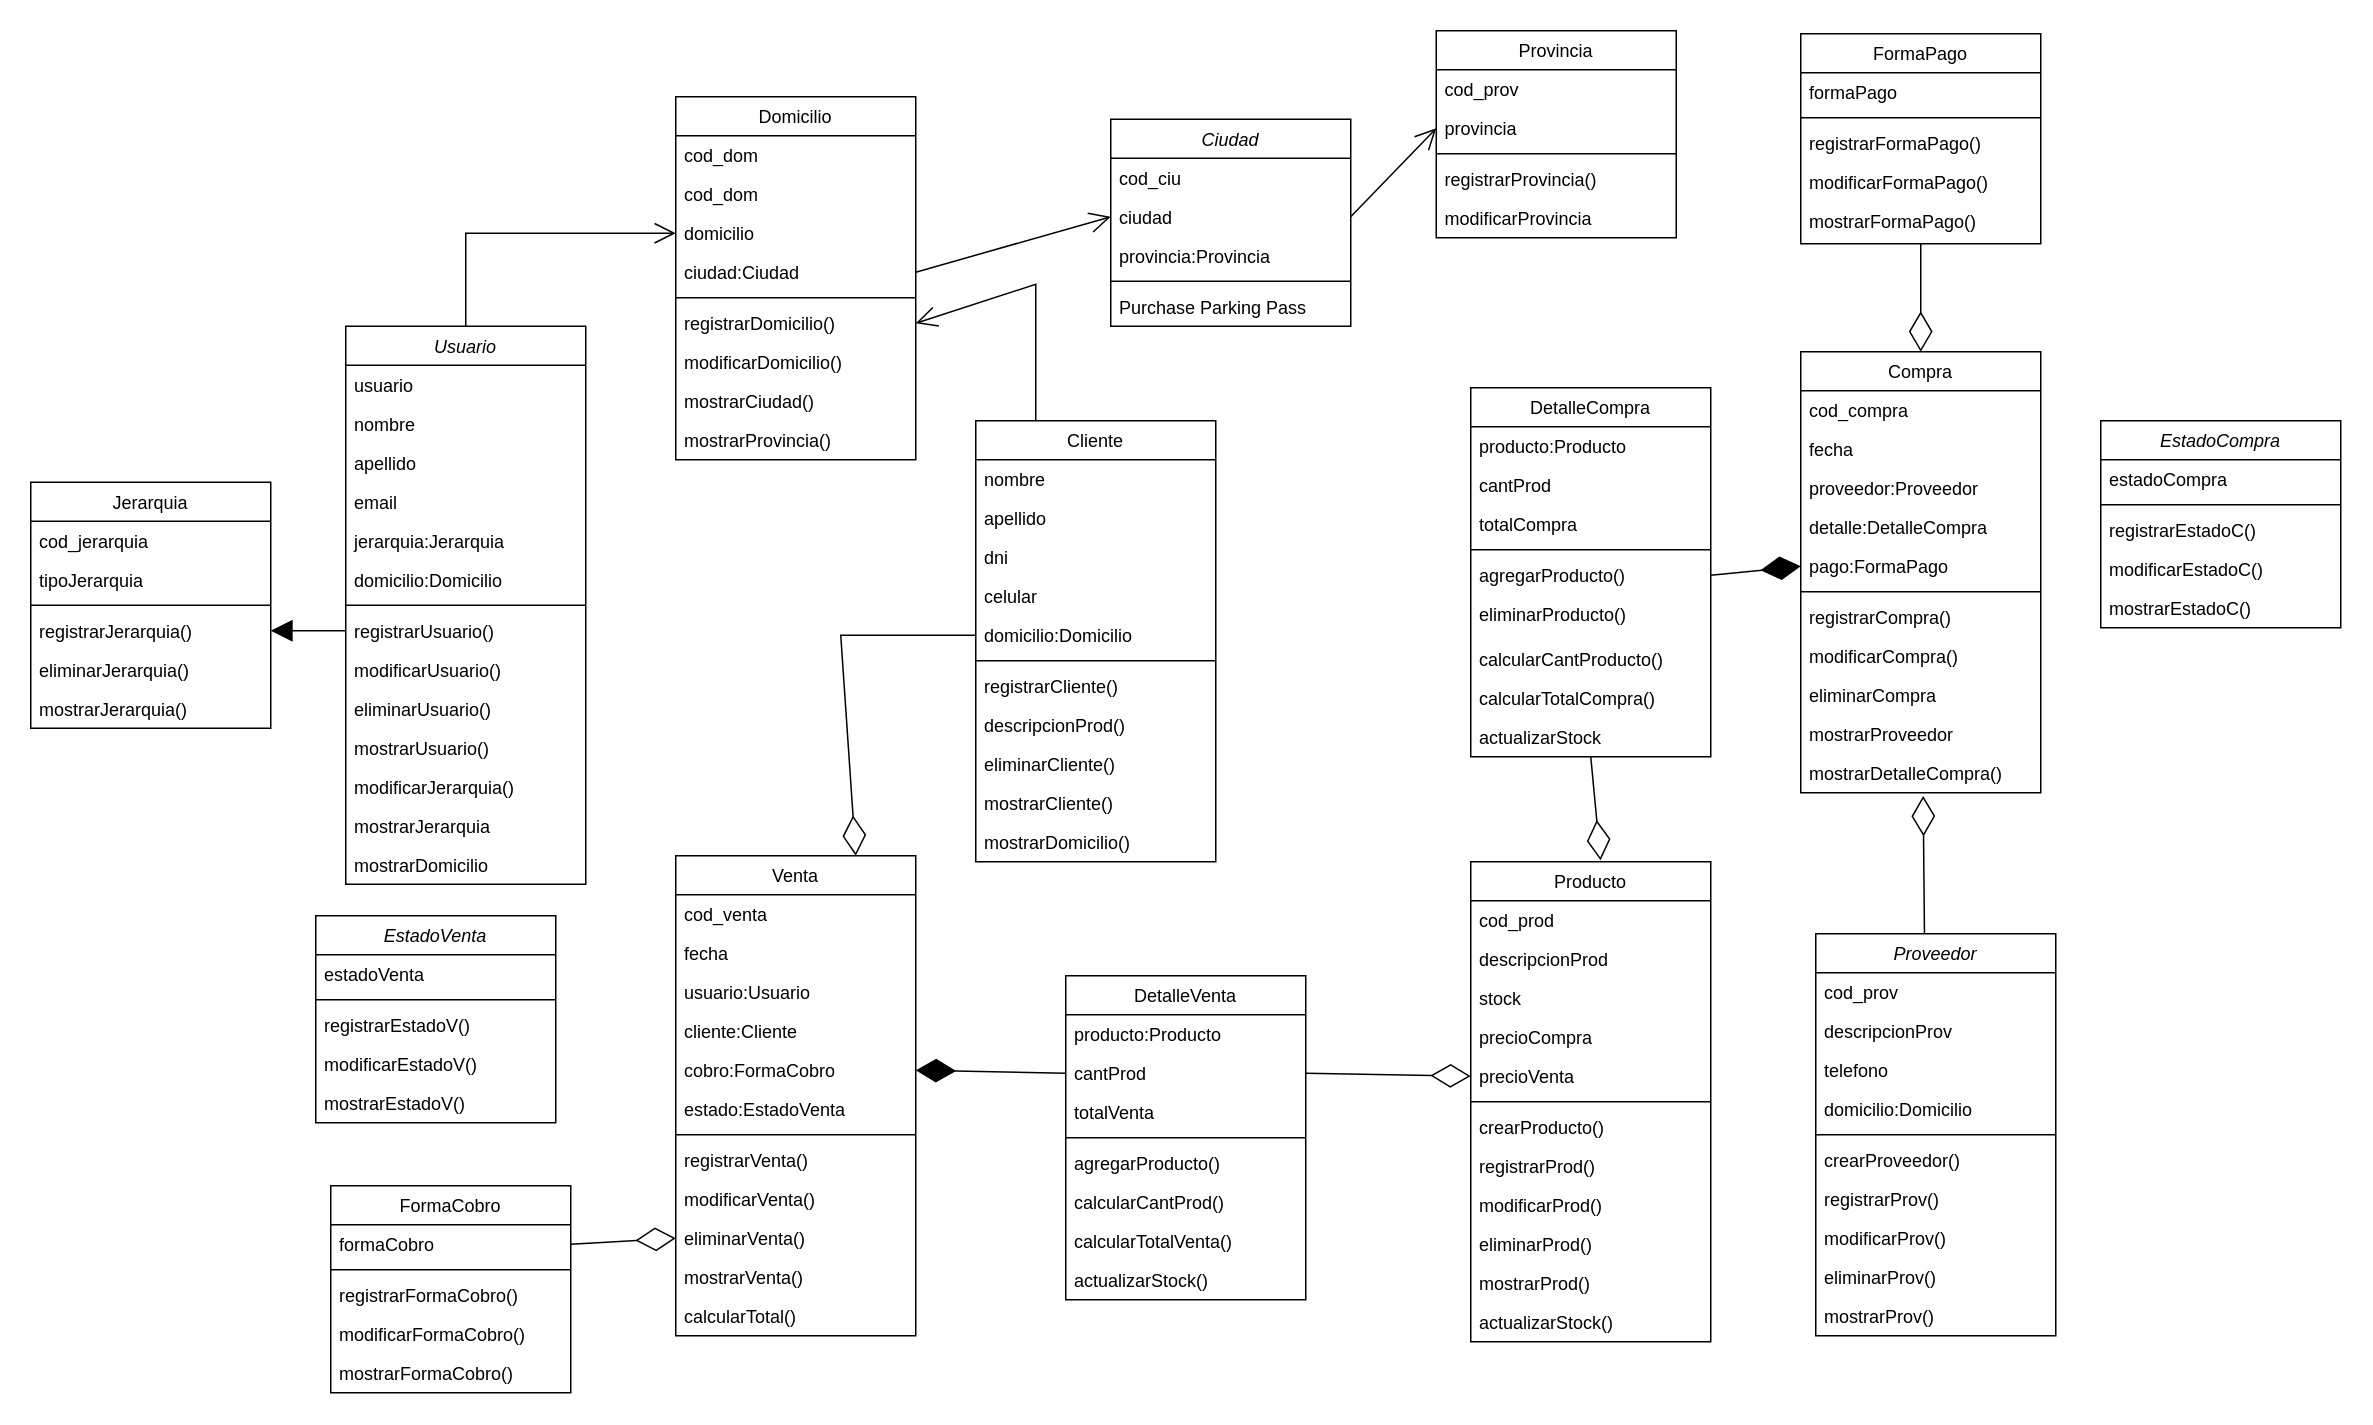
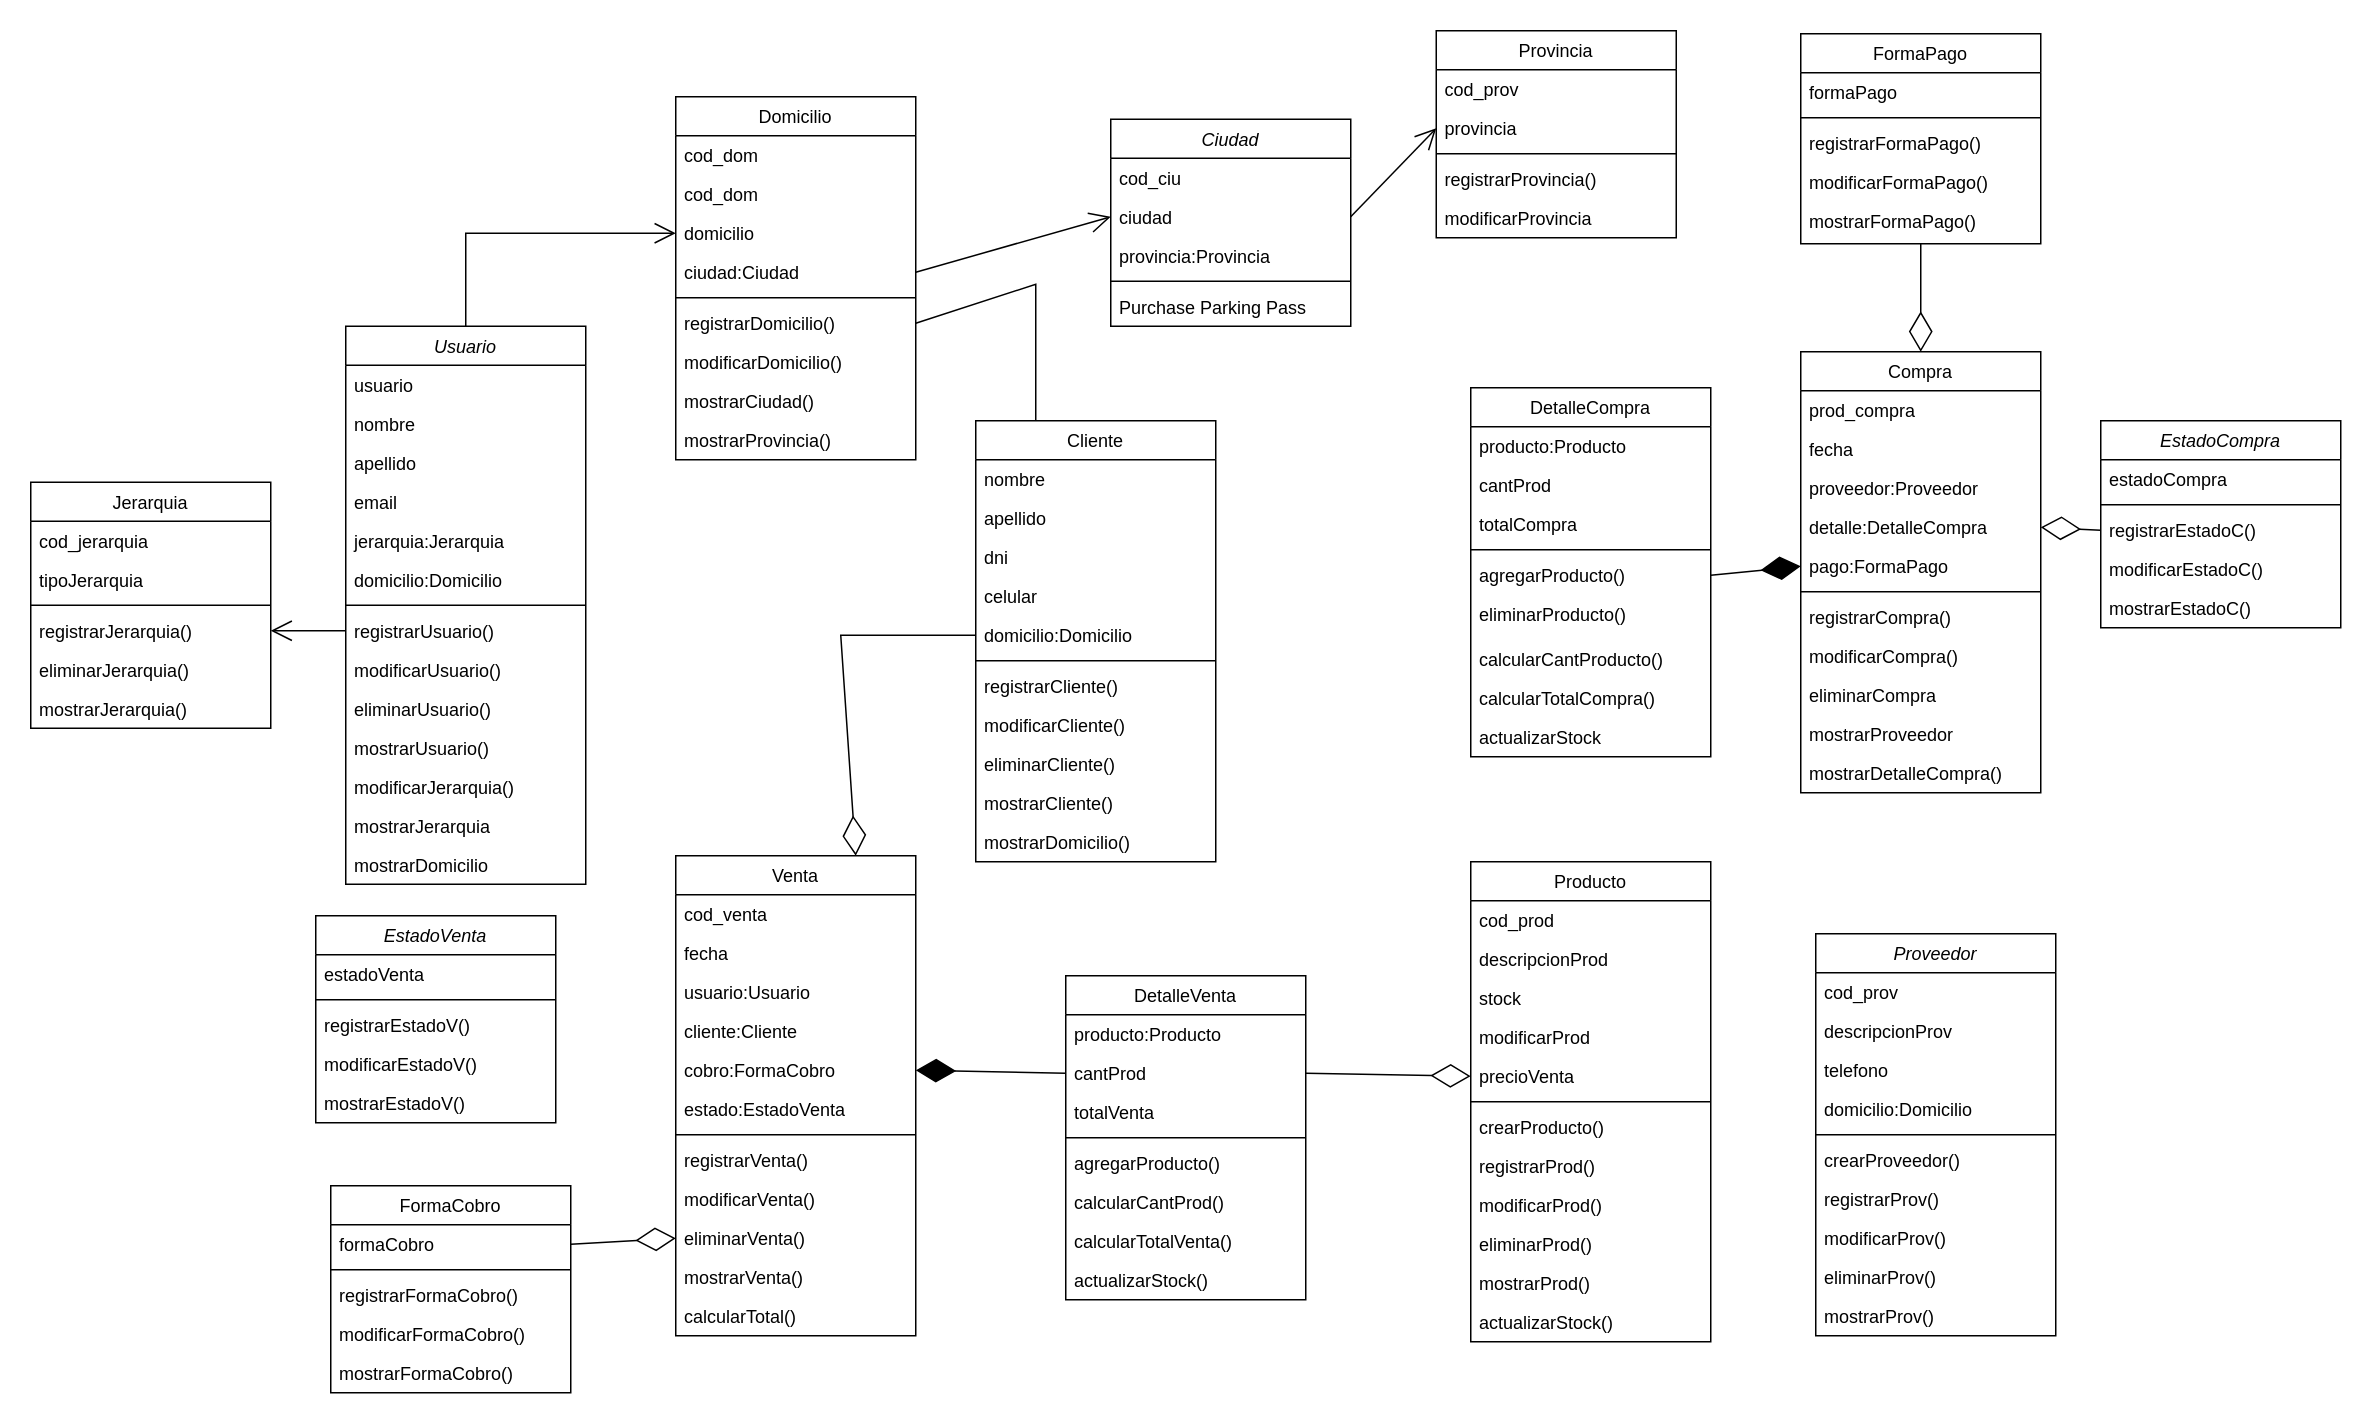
(922, 321) -> (921, 322)
(1859, 411) -> (1864, 411)
none -> (2089, 530)
(293, 631) -> (285, 631)
(1065, 726) -> (1065, 726)
(1594, 790) -> none
(1924, 884) -> none
(1537, 1038) -> (1540, 1038)
